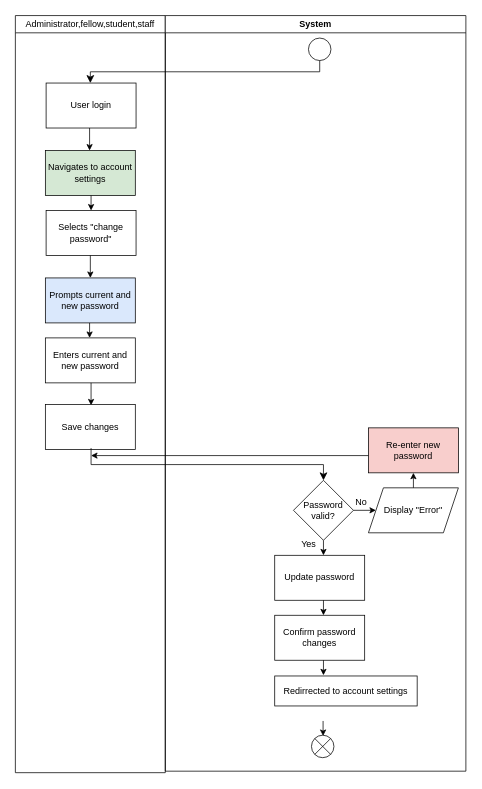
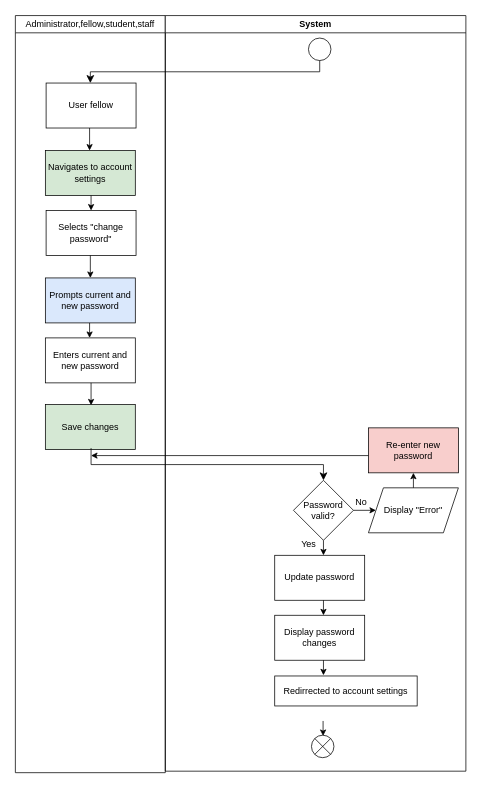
(91, 105) -> (91, 105)
(90, 427) -> (90, 427)
(320, 638) -> (320, 638)
